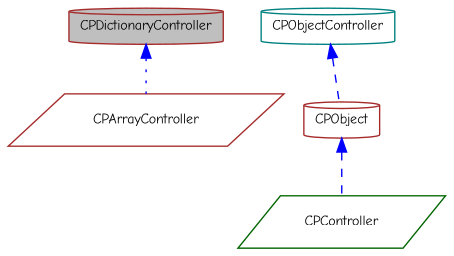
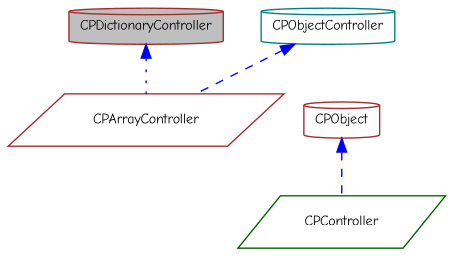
(336, 80) -> (239, 72)
